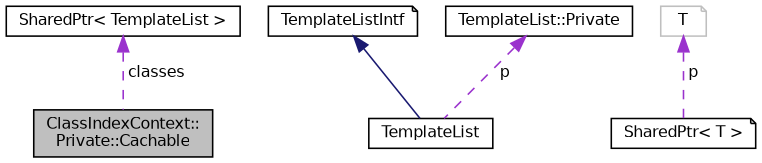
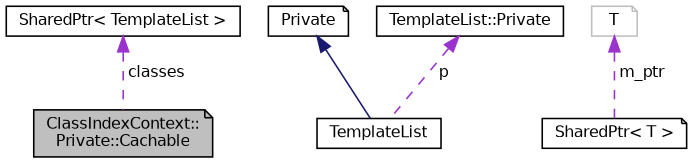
(343, 21) -> (308, 21)
(691, 73) -> (640, 73)
(123, 133) -> (123, 133)
